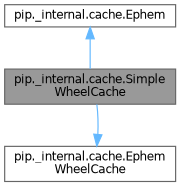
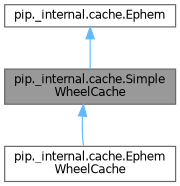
(98, 119) -> (82, 131)
